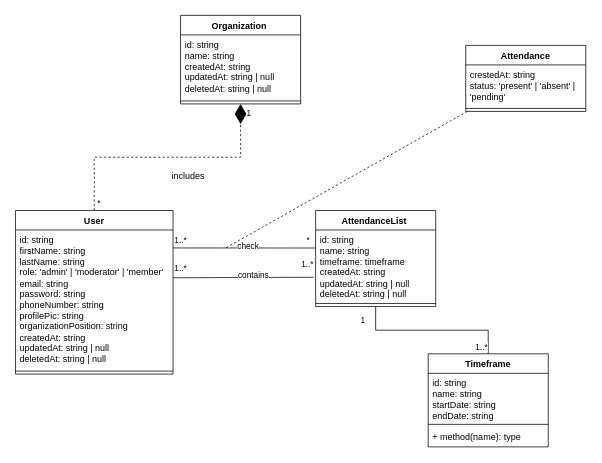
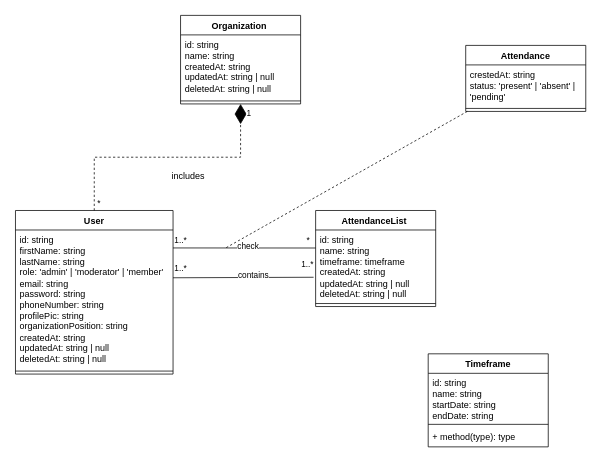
(433, 330) -> none
(479, 438) -> (479, 438)
